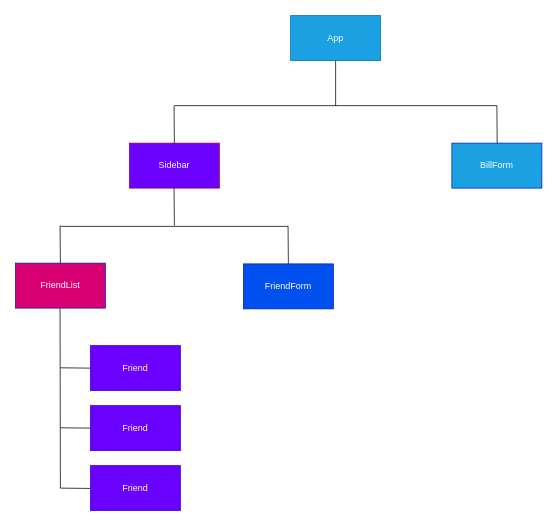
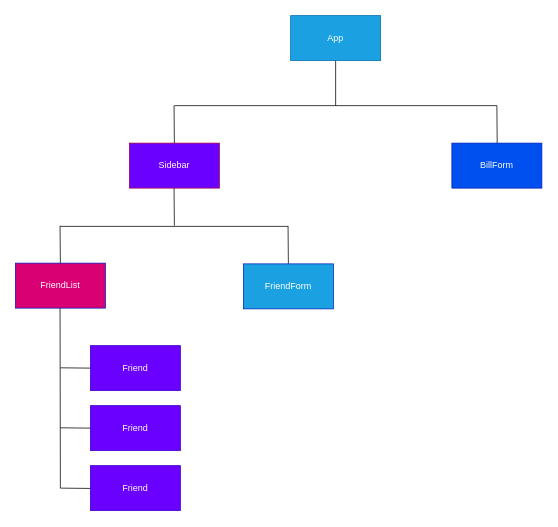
(497, 165) -> (497, 165)
(288, 286) -> (288, 286)
